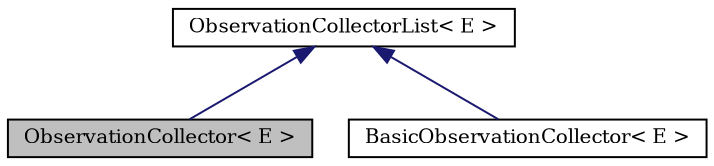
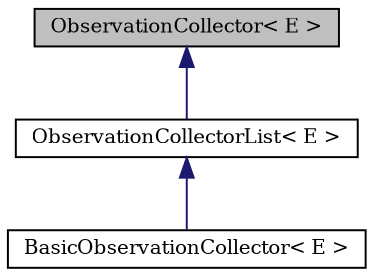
(243, 88) -> (187, 93)
